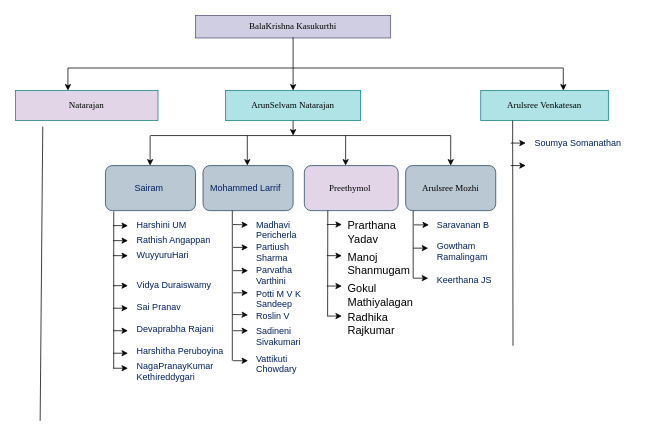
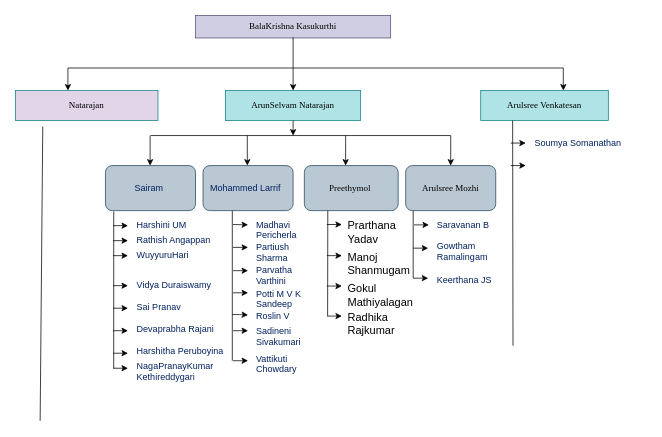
(351, 188) -> (351, 188)
